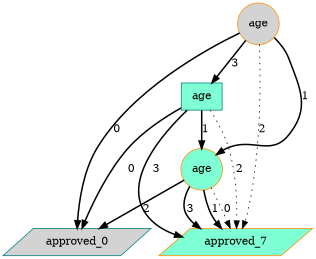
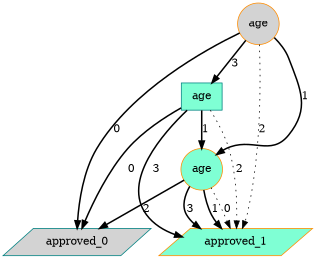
(236, 242) -> (236, 242)
